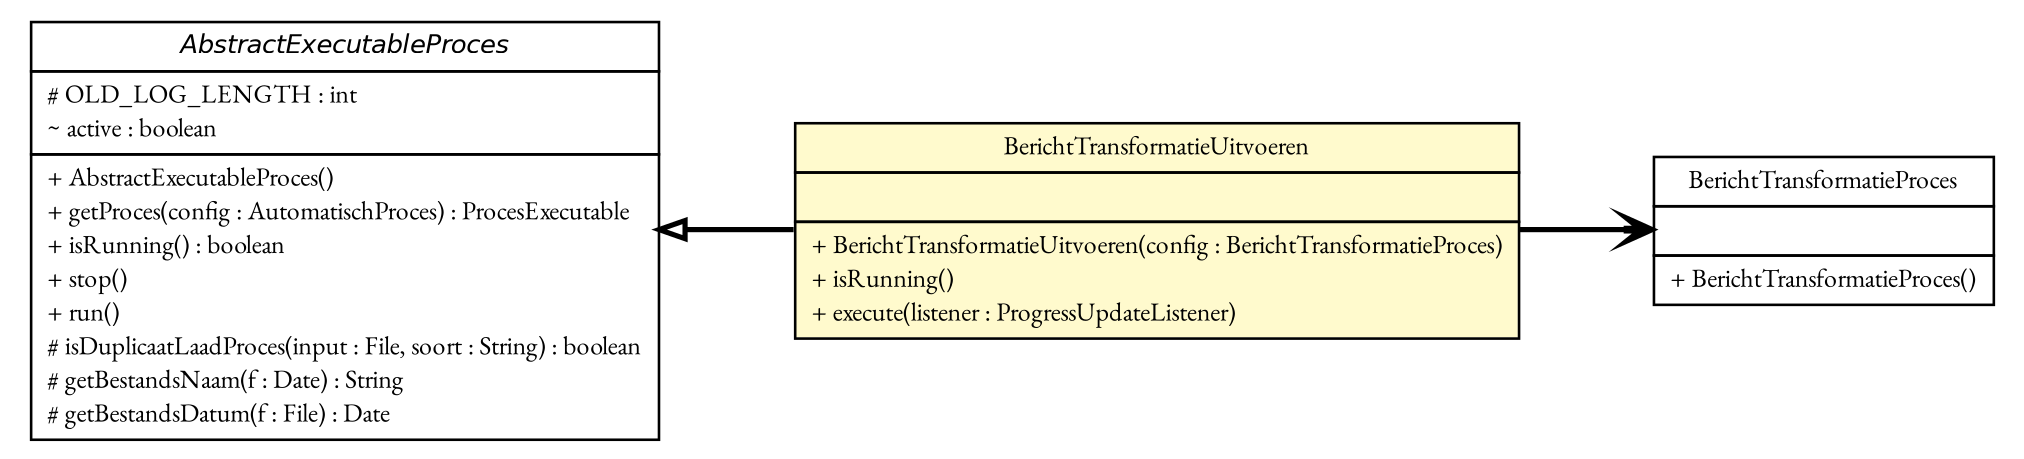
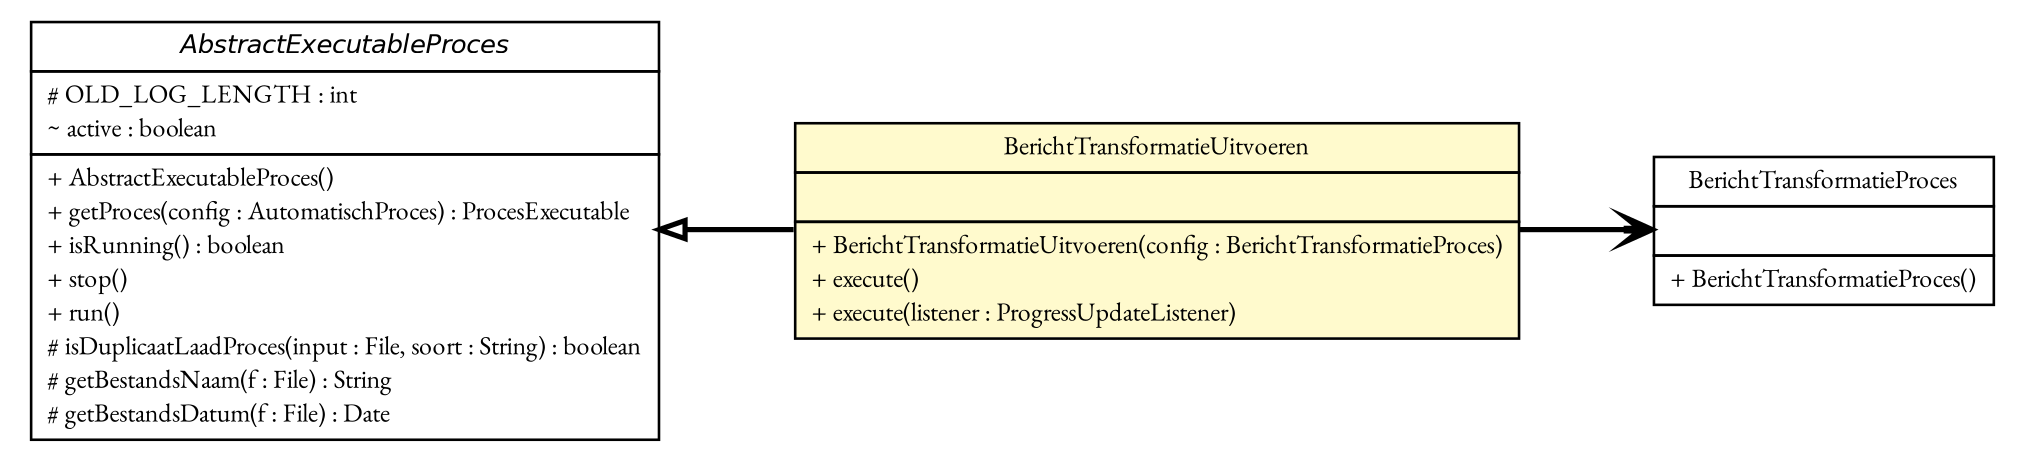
(883, 279) -> (865, 279)
(226, 380) -> (221, 380)
